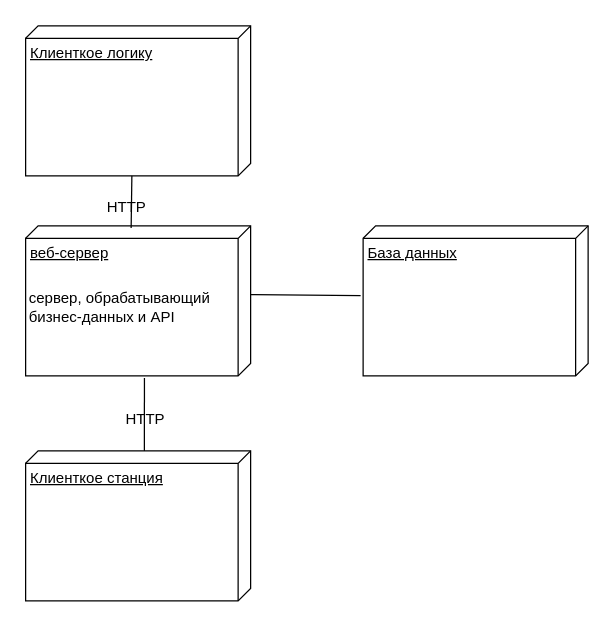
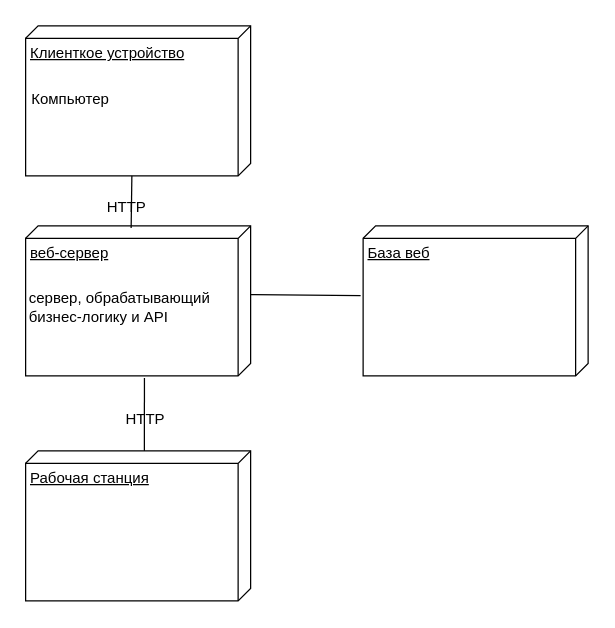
(96, 53) -> (113, 53)
none -> (71, 99)
(412, 253) -> (400, 253)
(128, 307) -> (128, 307)
(100, 478) -> (92, 478)
